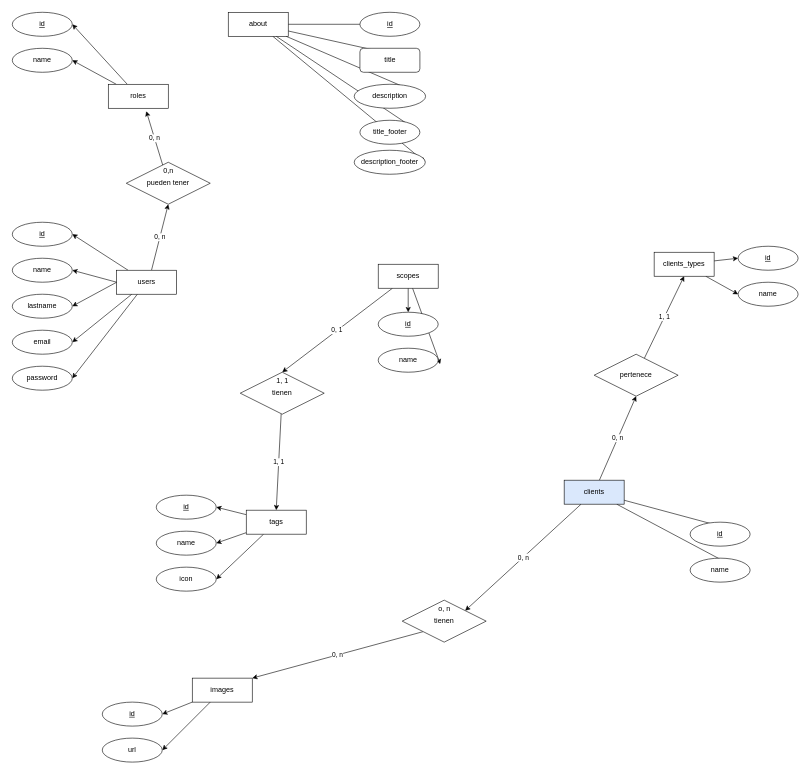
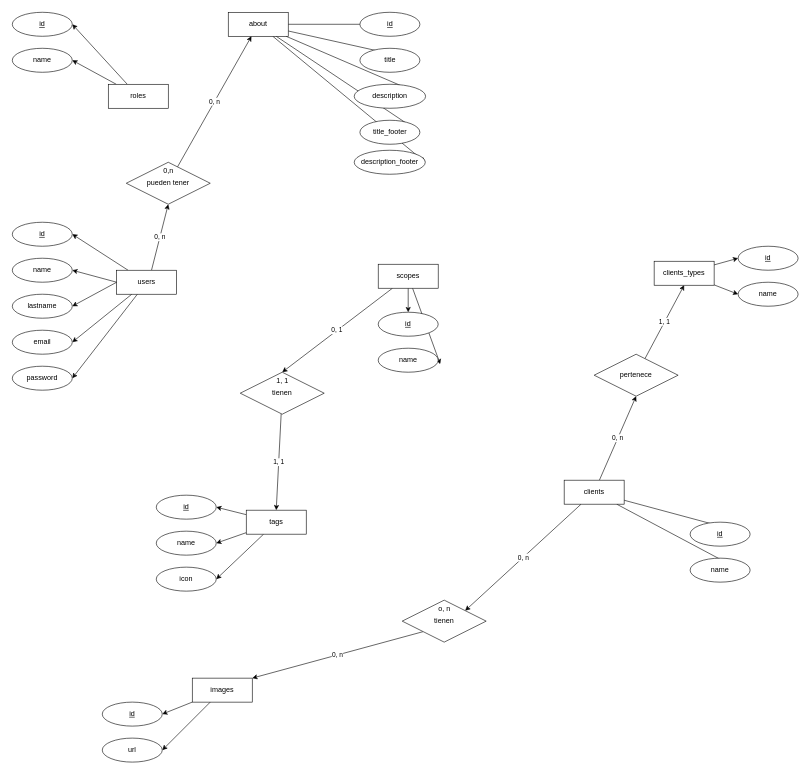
(390, 60) -> (390, 60)
(155, 138) -> (215, 102)
(684, 264) -> (684, 273)
(594, 492) -> (594, 492)
